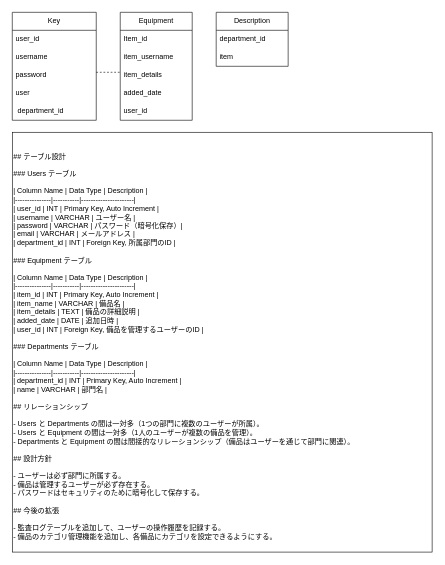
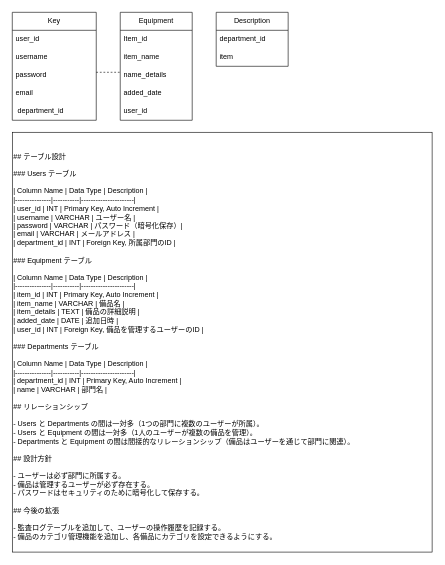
(149, 57) -> (141, 57)
(145, 75) -> (146, 75)
(24, 93) -> (24, 93)
